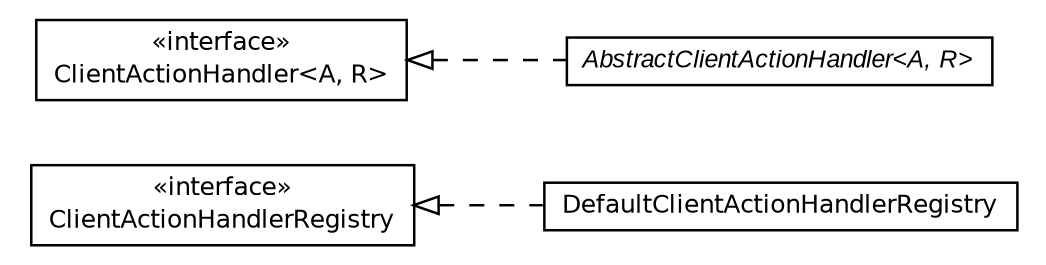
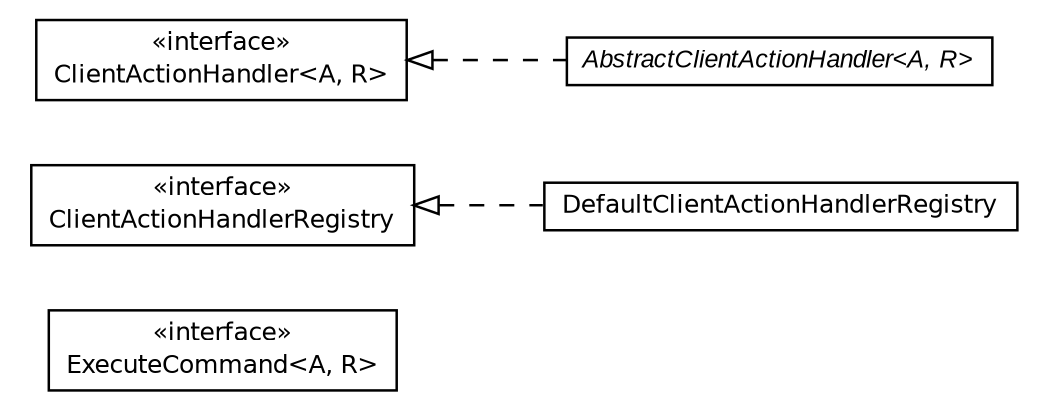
none -> (221, 350)
